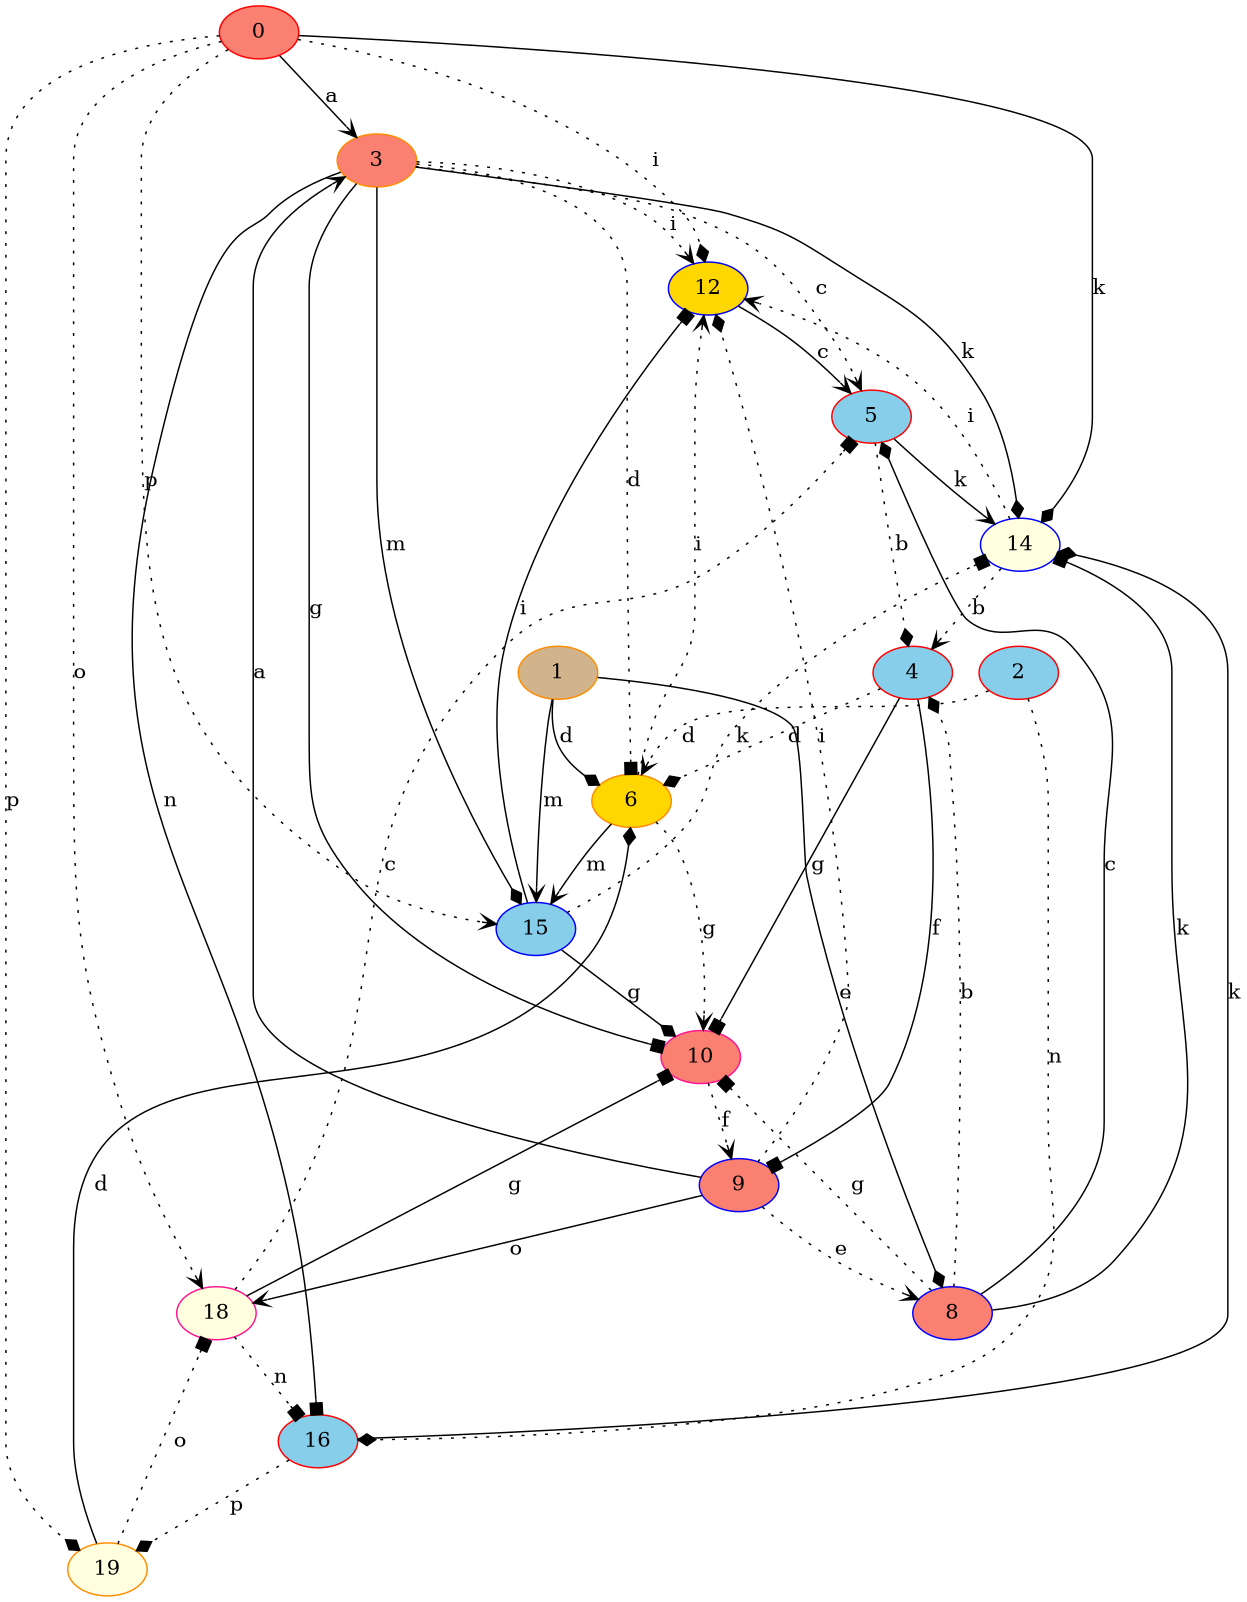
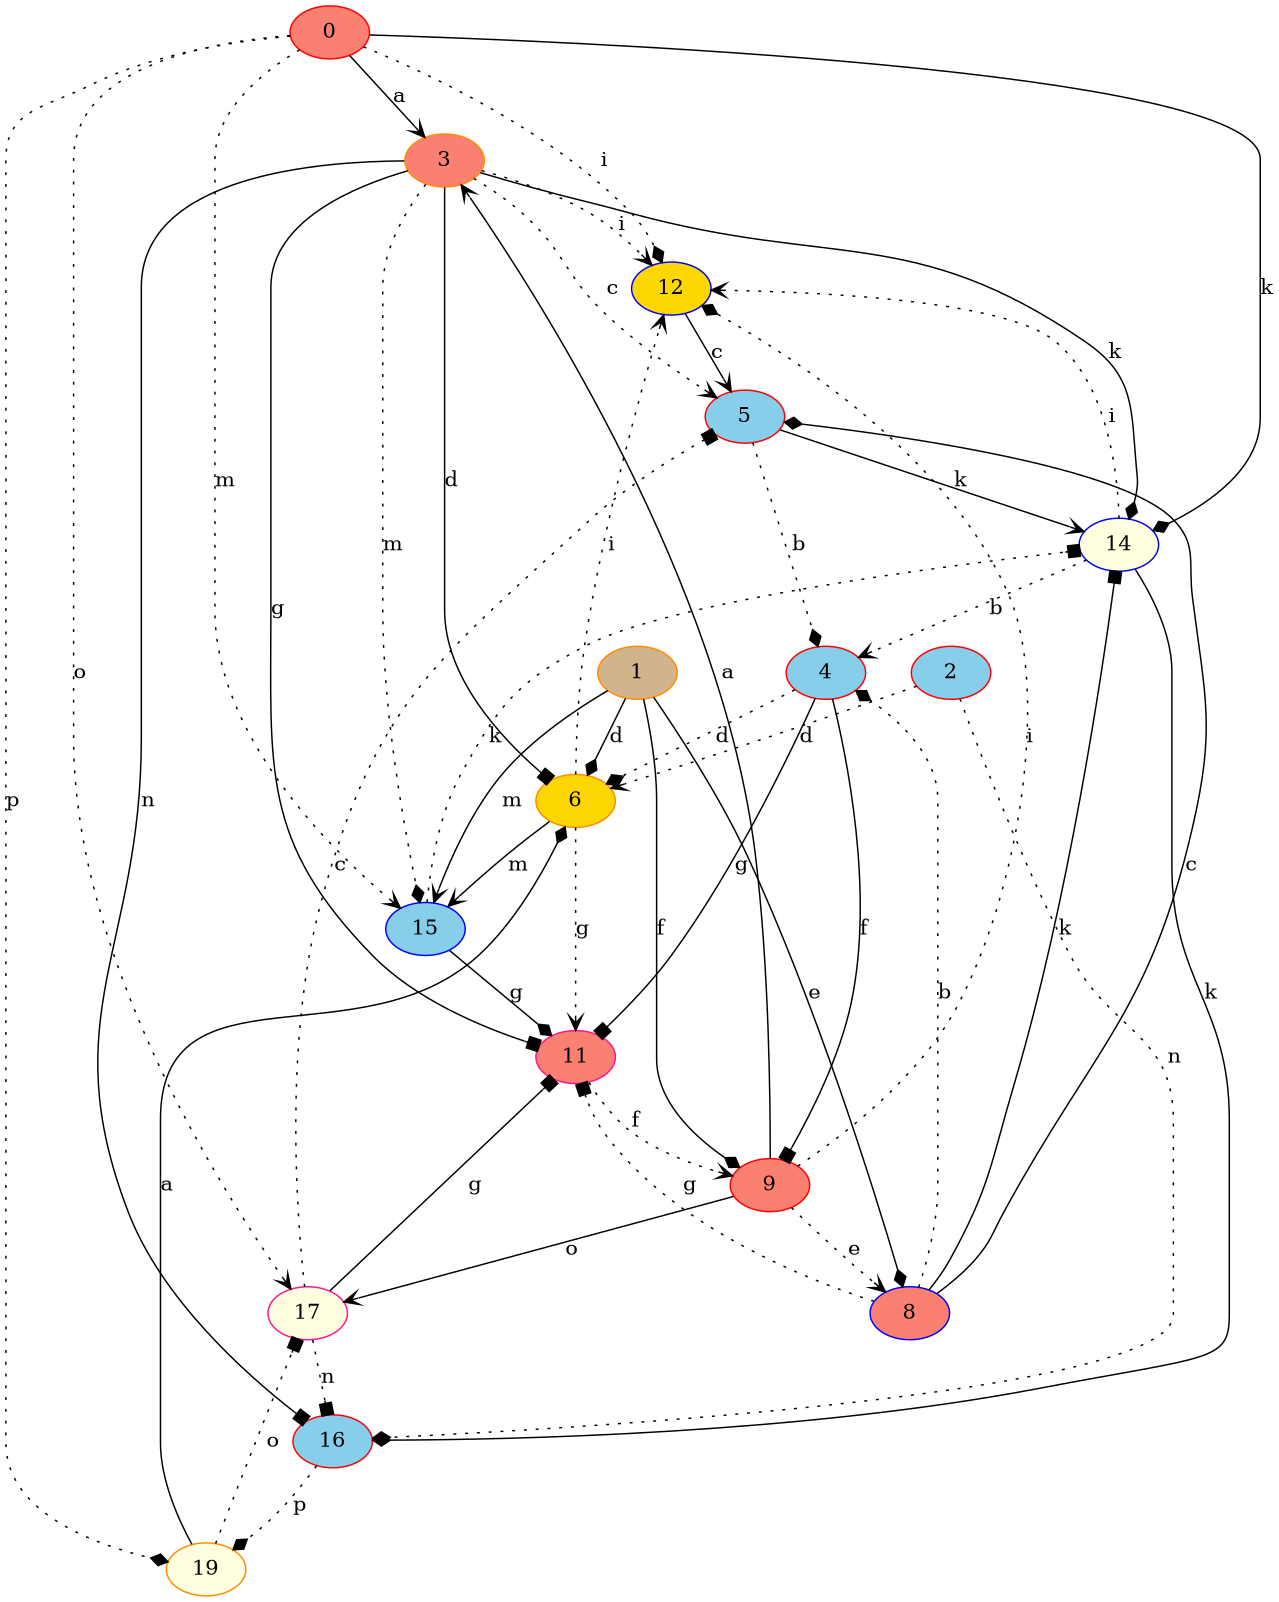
(627, 372) -> (445, 495)
(152, 481) -> (225, 481)
(382, 551) -> (383, 531)
(521, 594) -> none
none -> (657, 941)
(701, 1057) -> (576, 1057)
(102, 1185) -> (167, 1185)
(739, 1185) -> (770, 1185)
(216, 1313) -> (308, 1313)
(1213, 1330) -> (1201, 1356)
